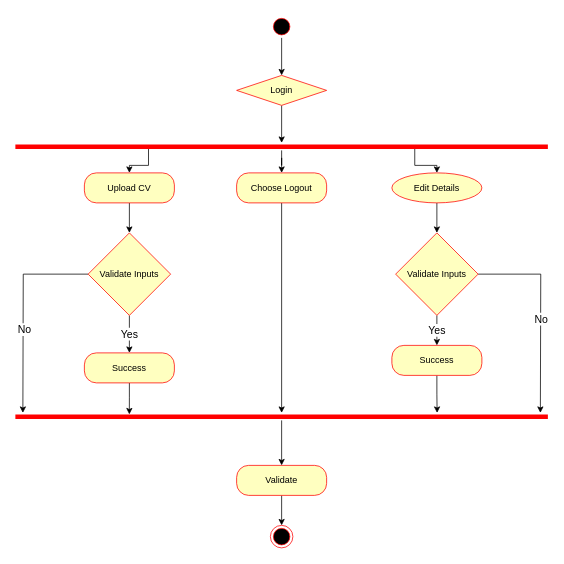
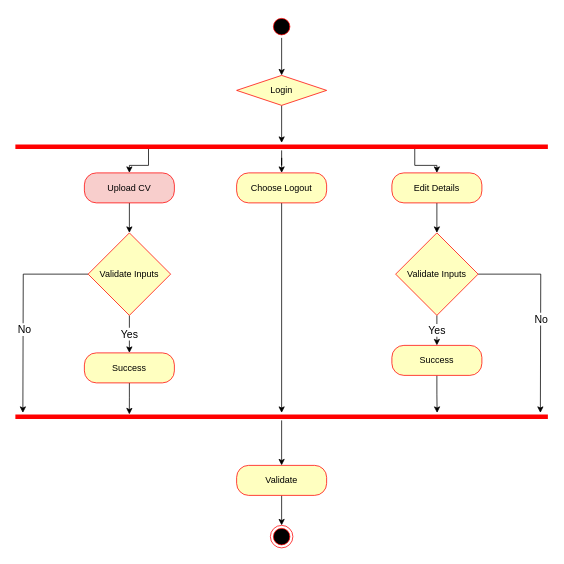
(129, 188) -> (129, 188)
(437, 188) -> (437, 188)
